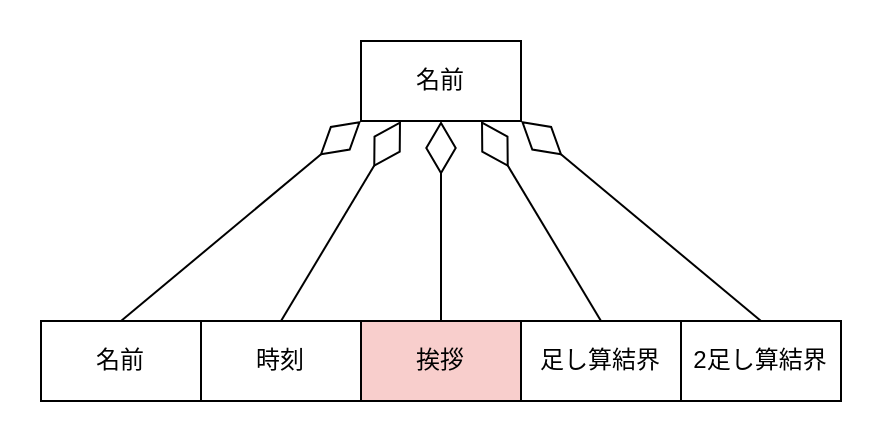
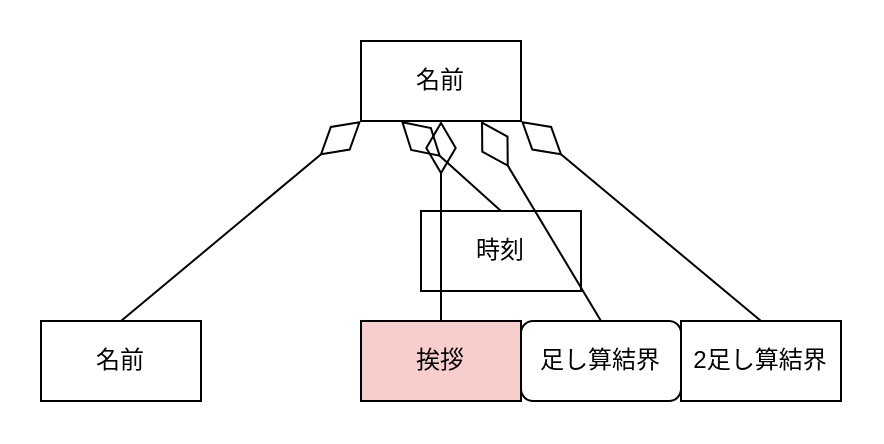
(281, 361) -> (501, 251)
(601, 361) -> (601, 361)
